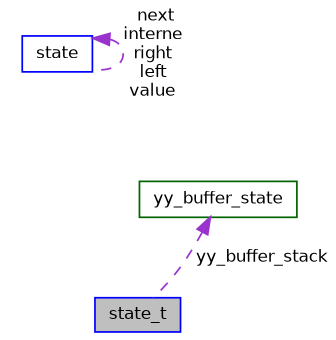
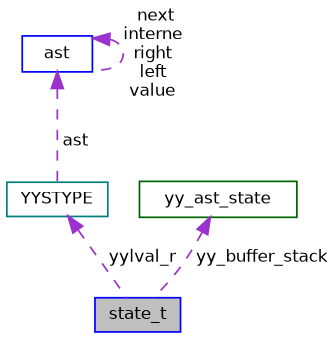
(57, 54) -> (57, 54)
none -> (57, 199)
(218, 199) -> (218, 199)
